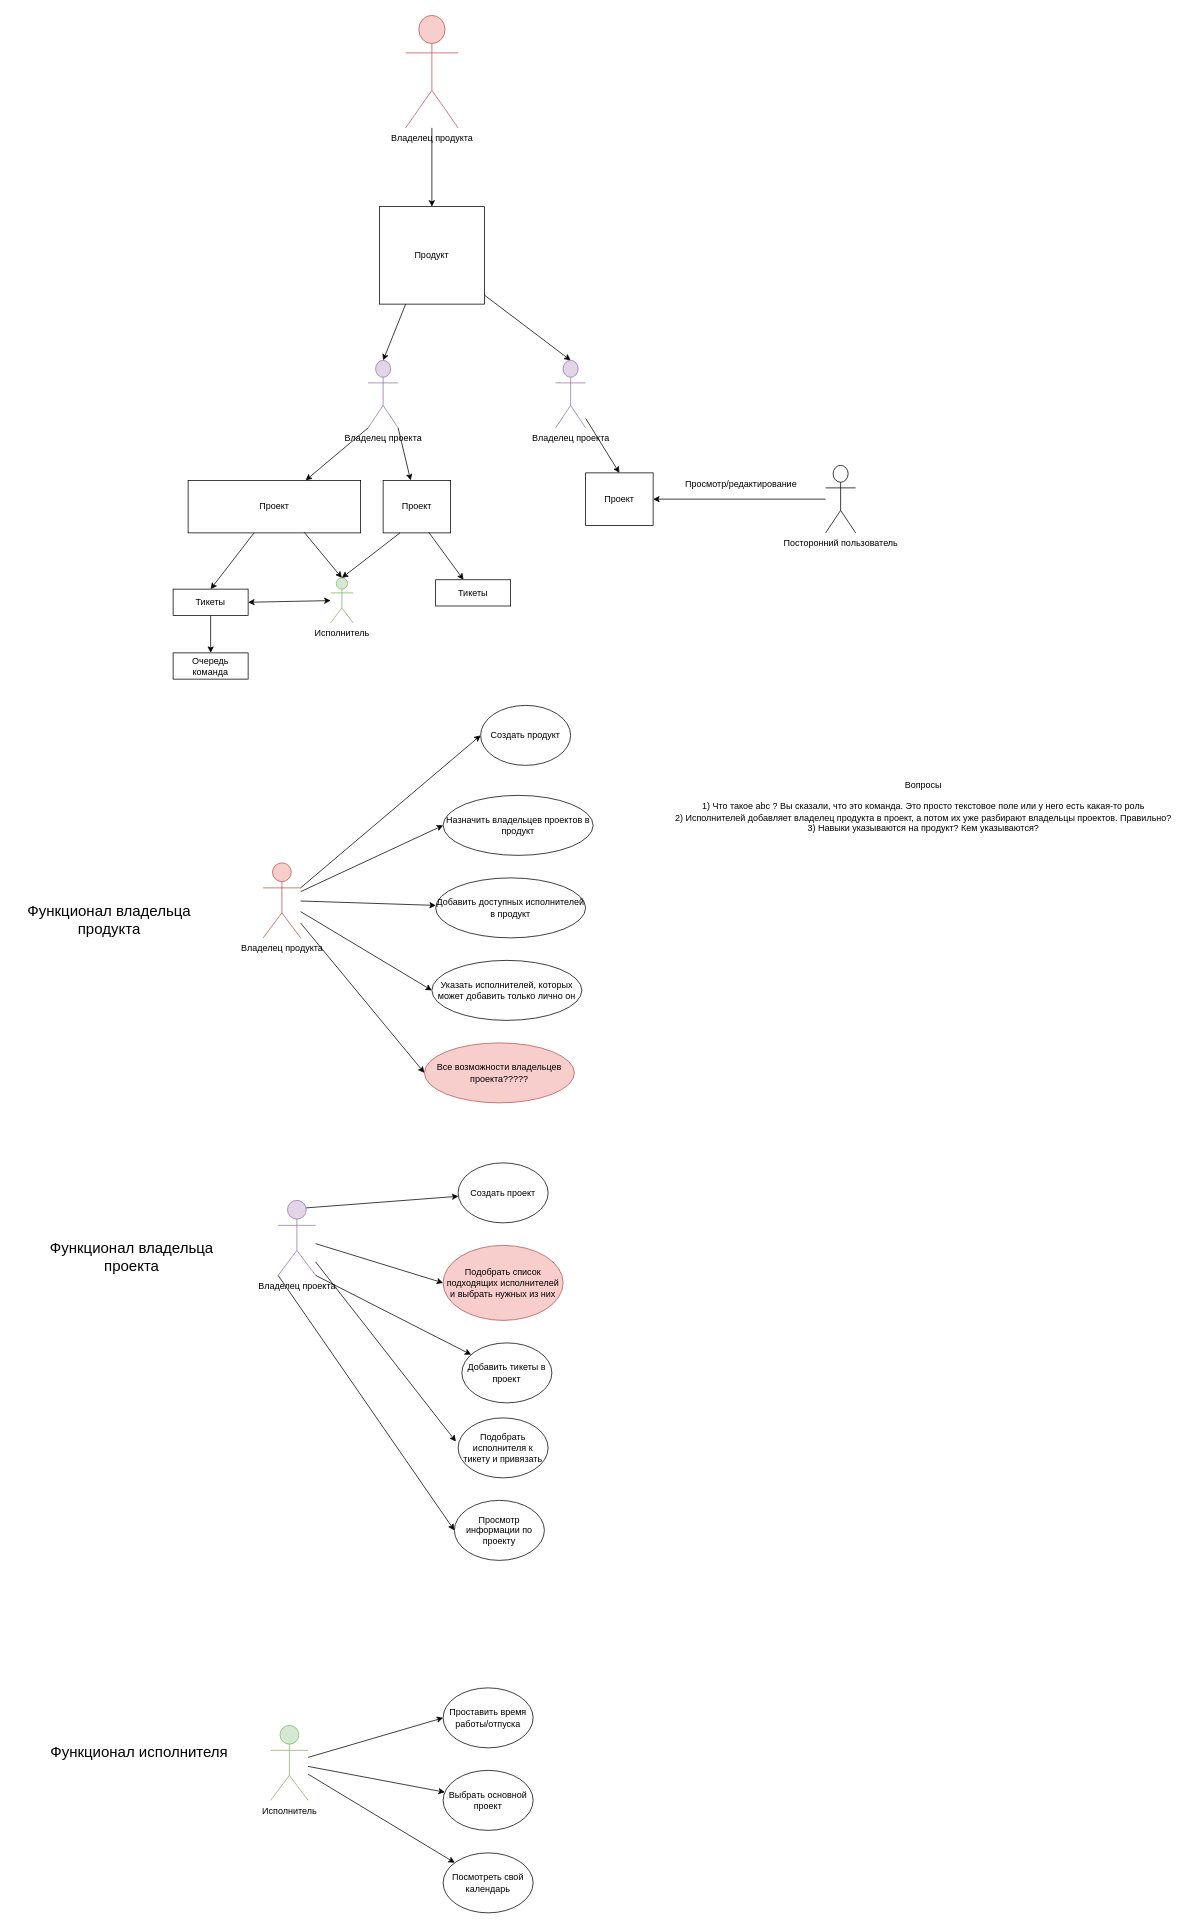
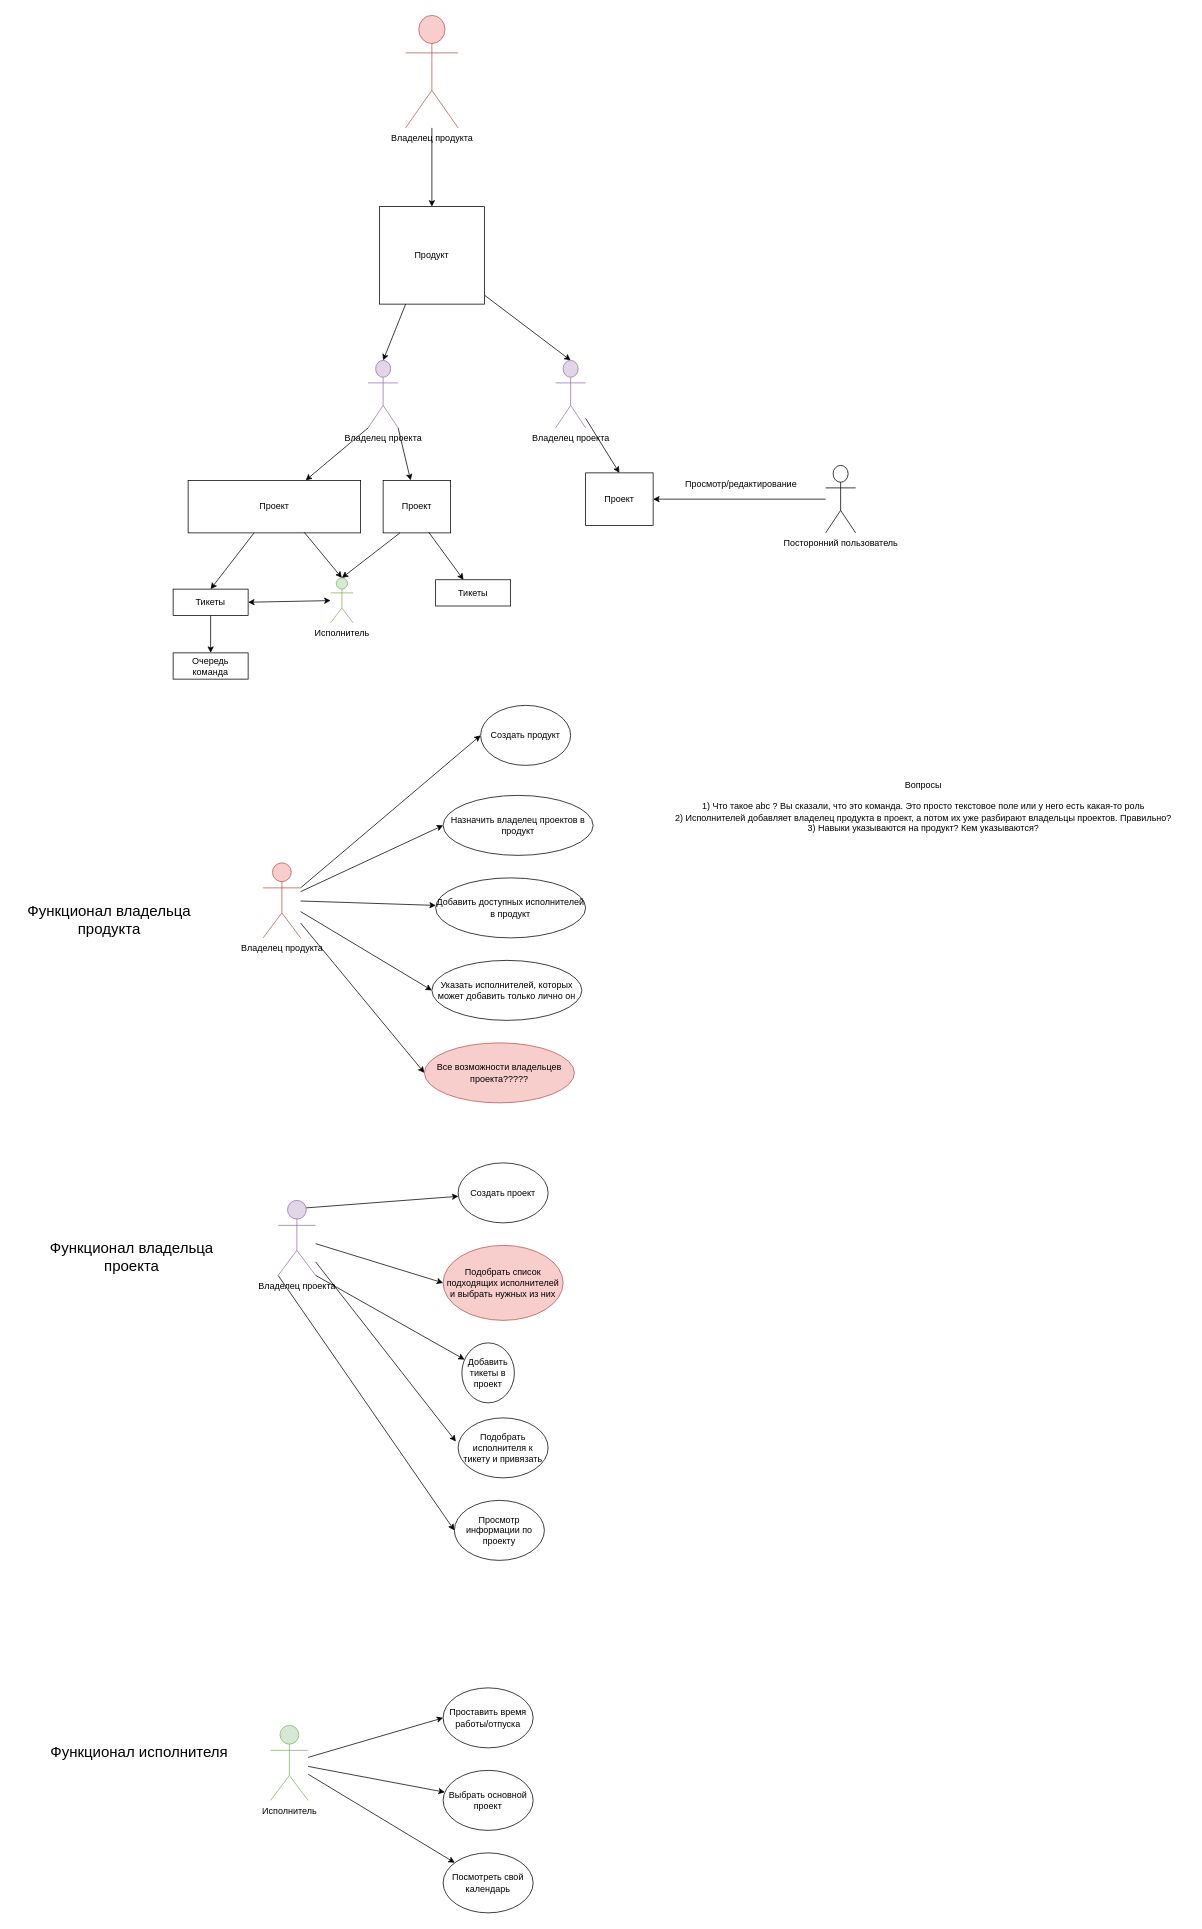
(518, 825) -> (518, 825)
(507, 1373) -> (488, 1373)
